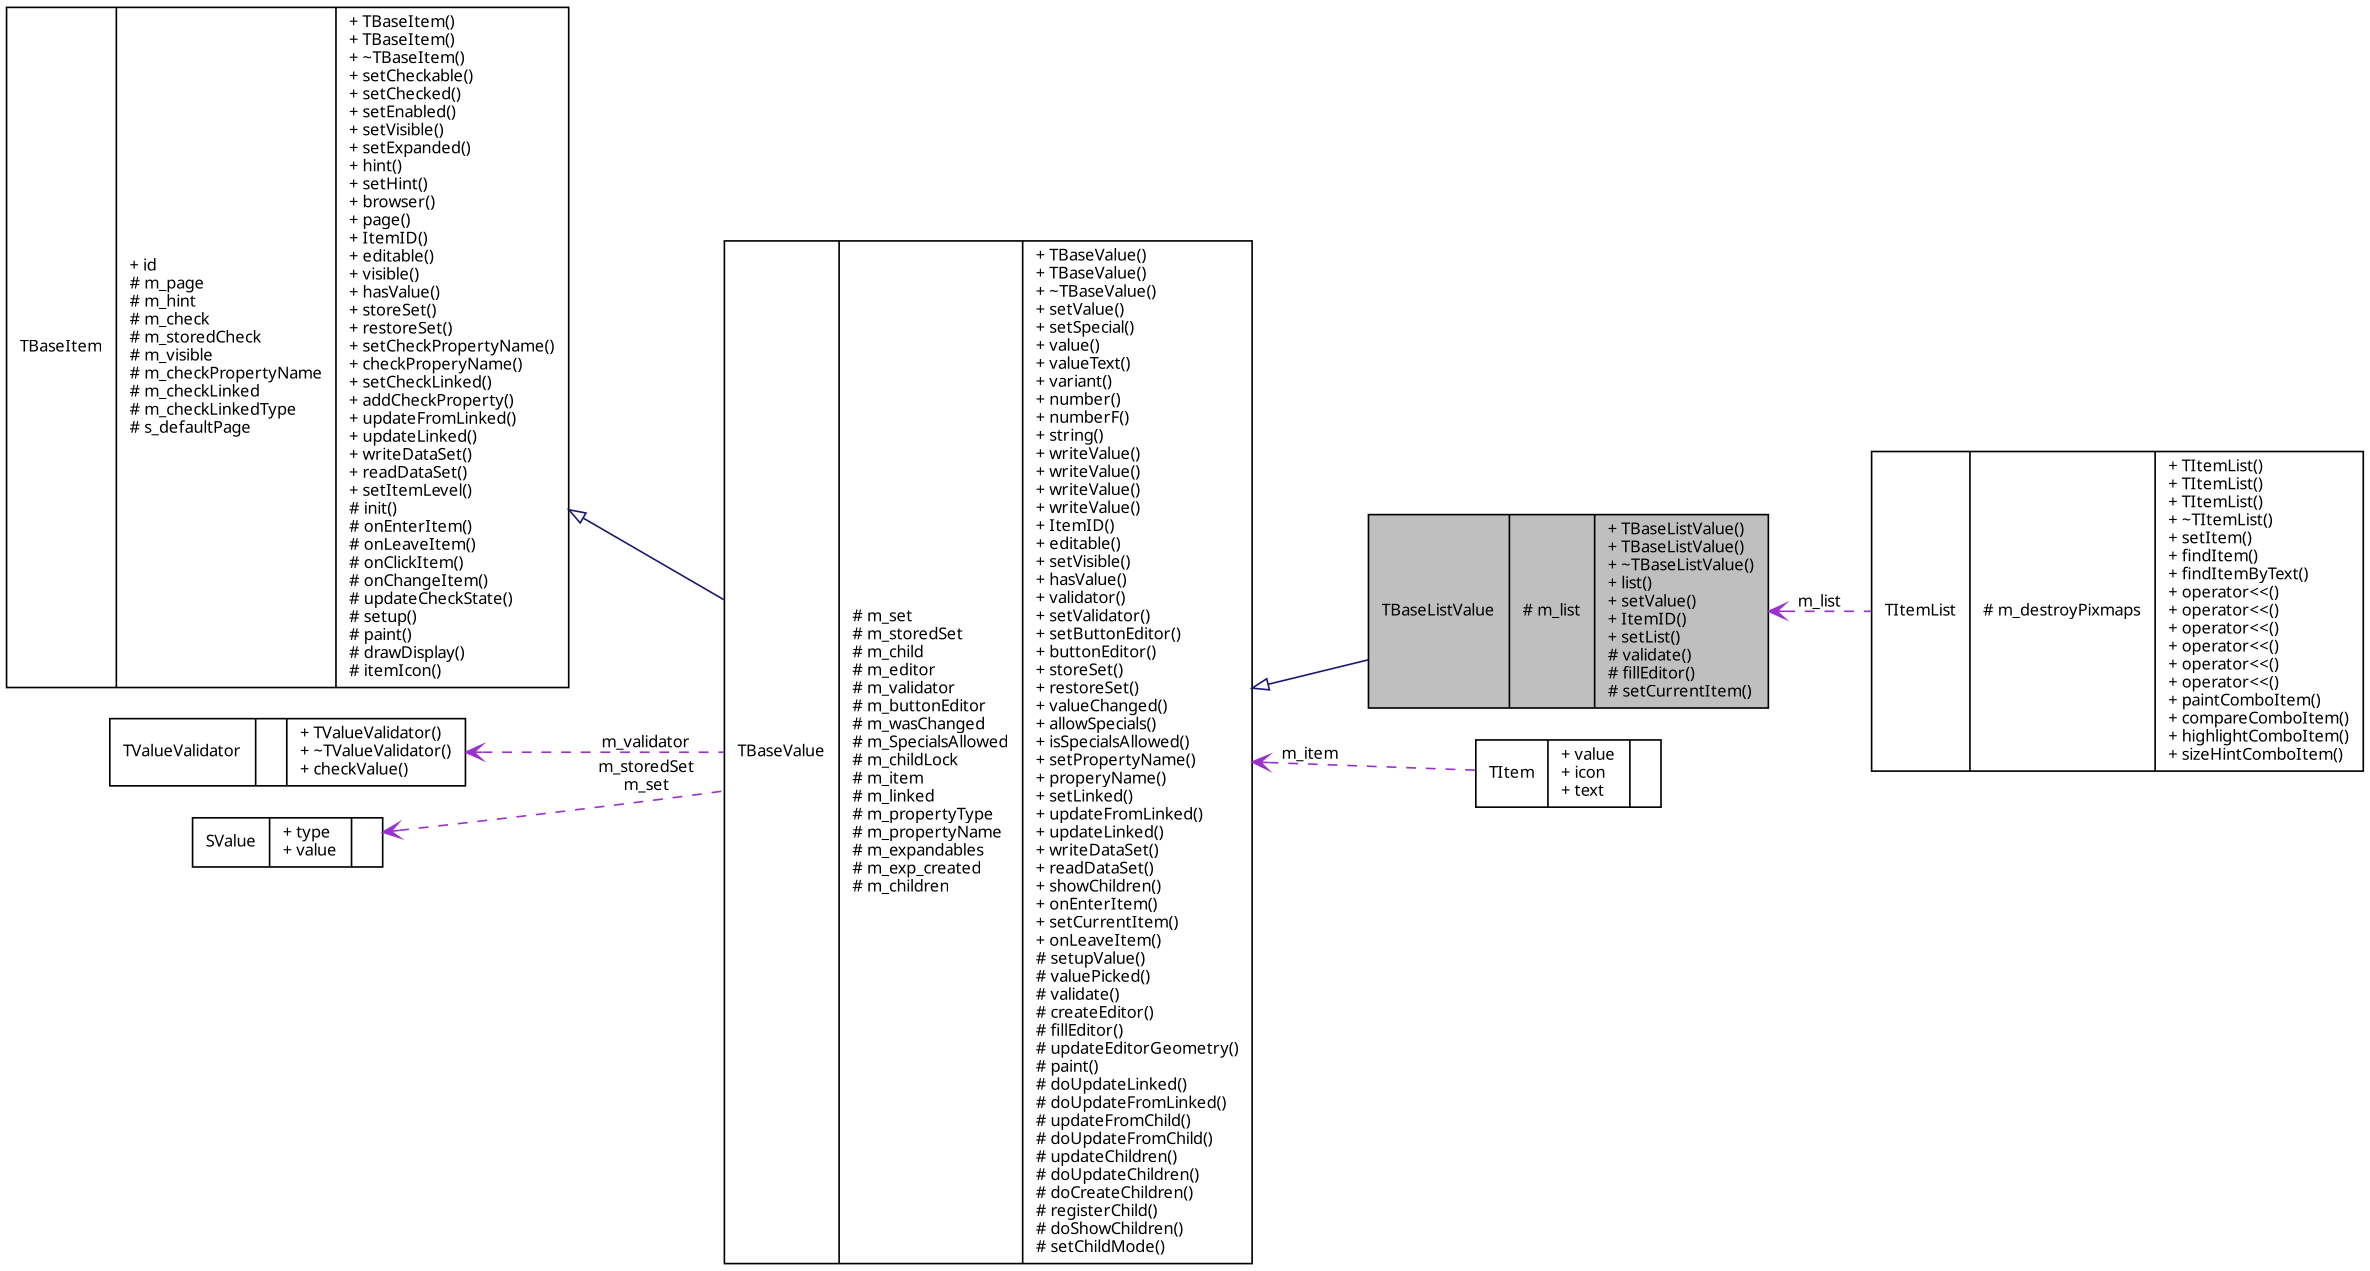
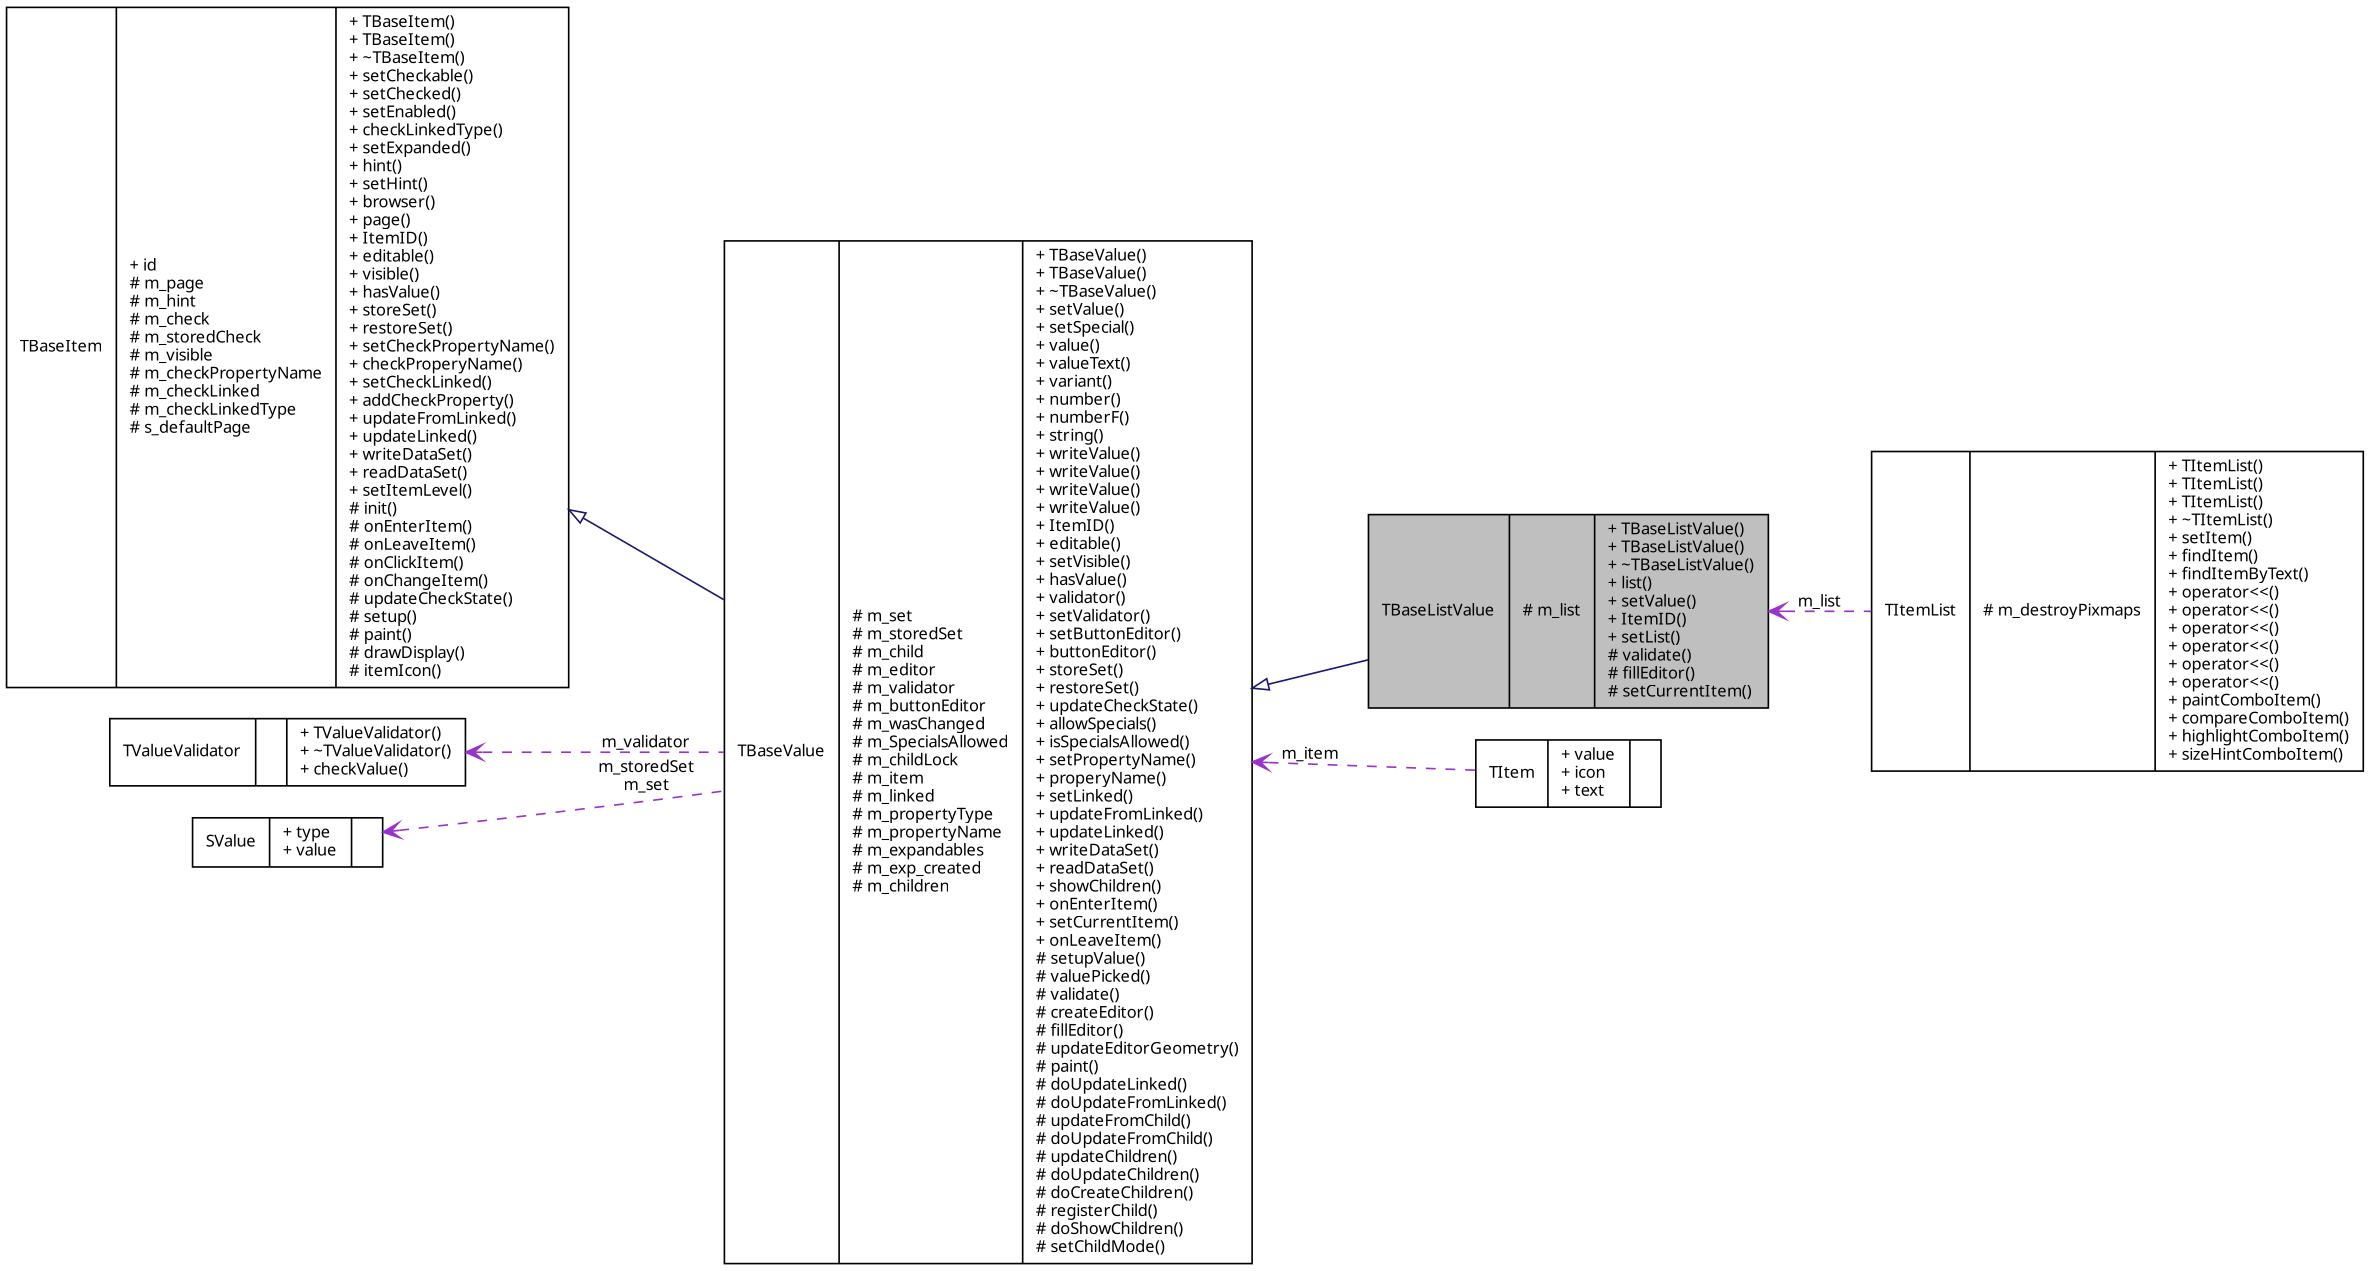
(397, 130) -> (426, 130)
(1102, 706) -> (1118, 706)
